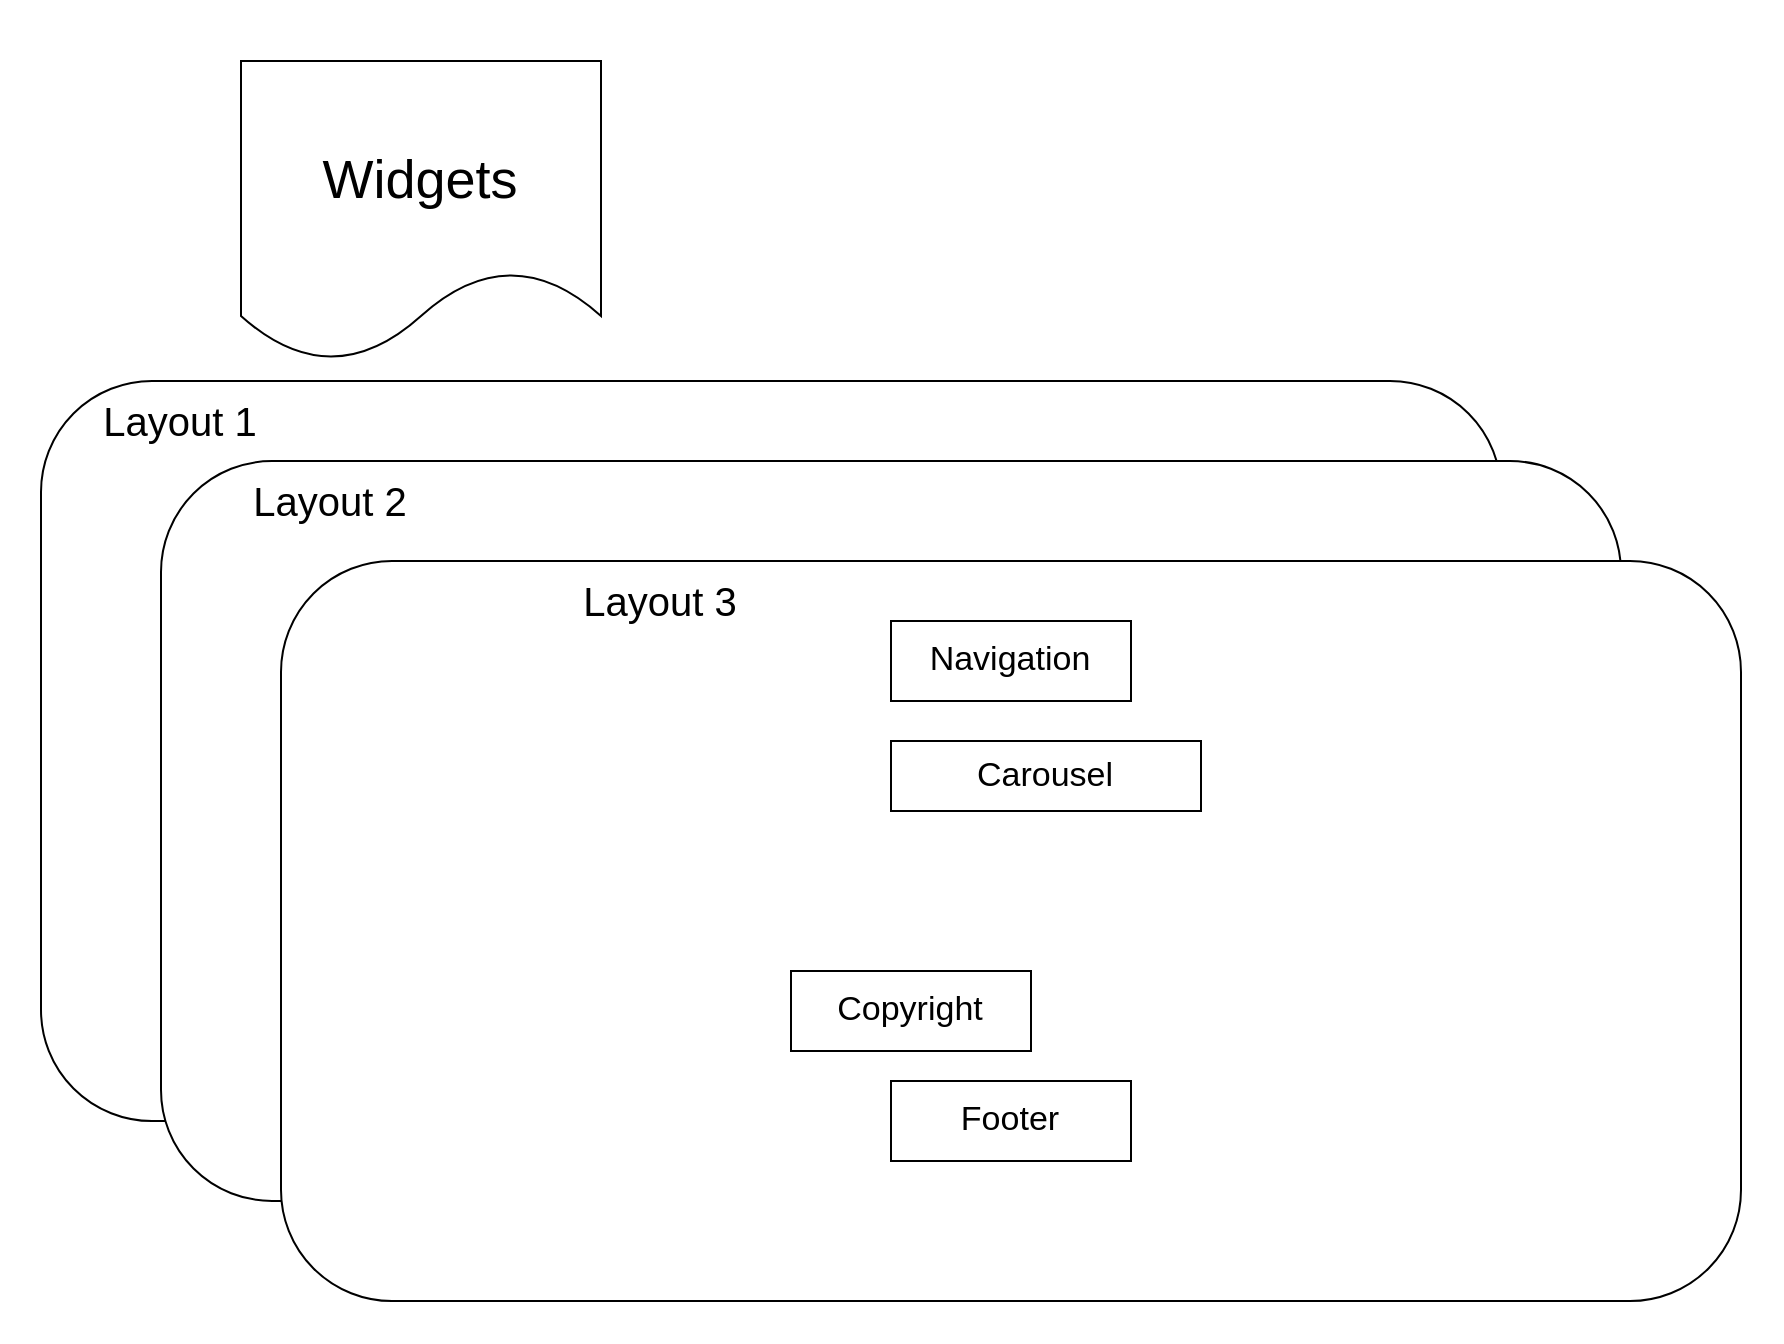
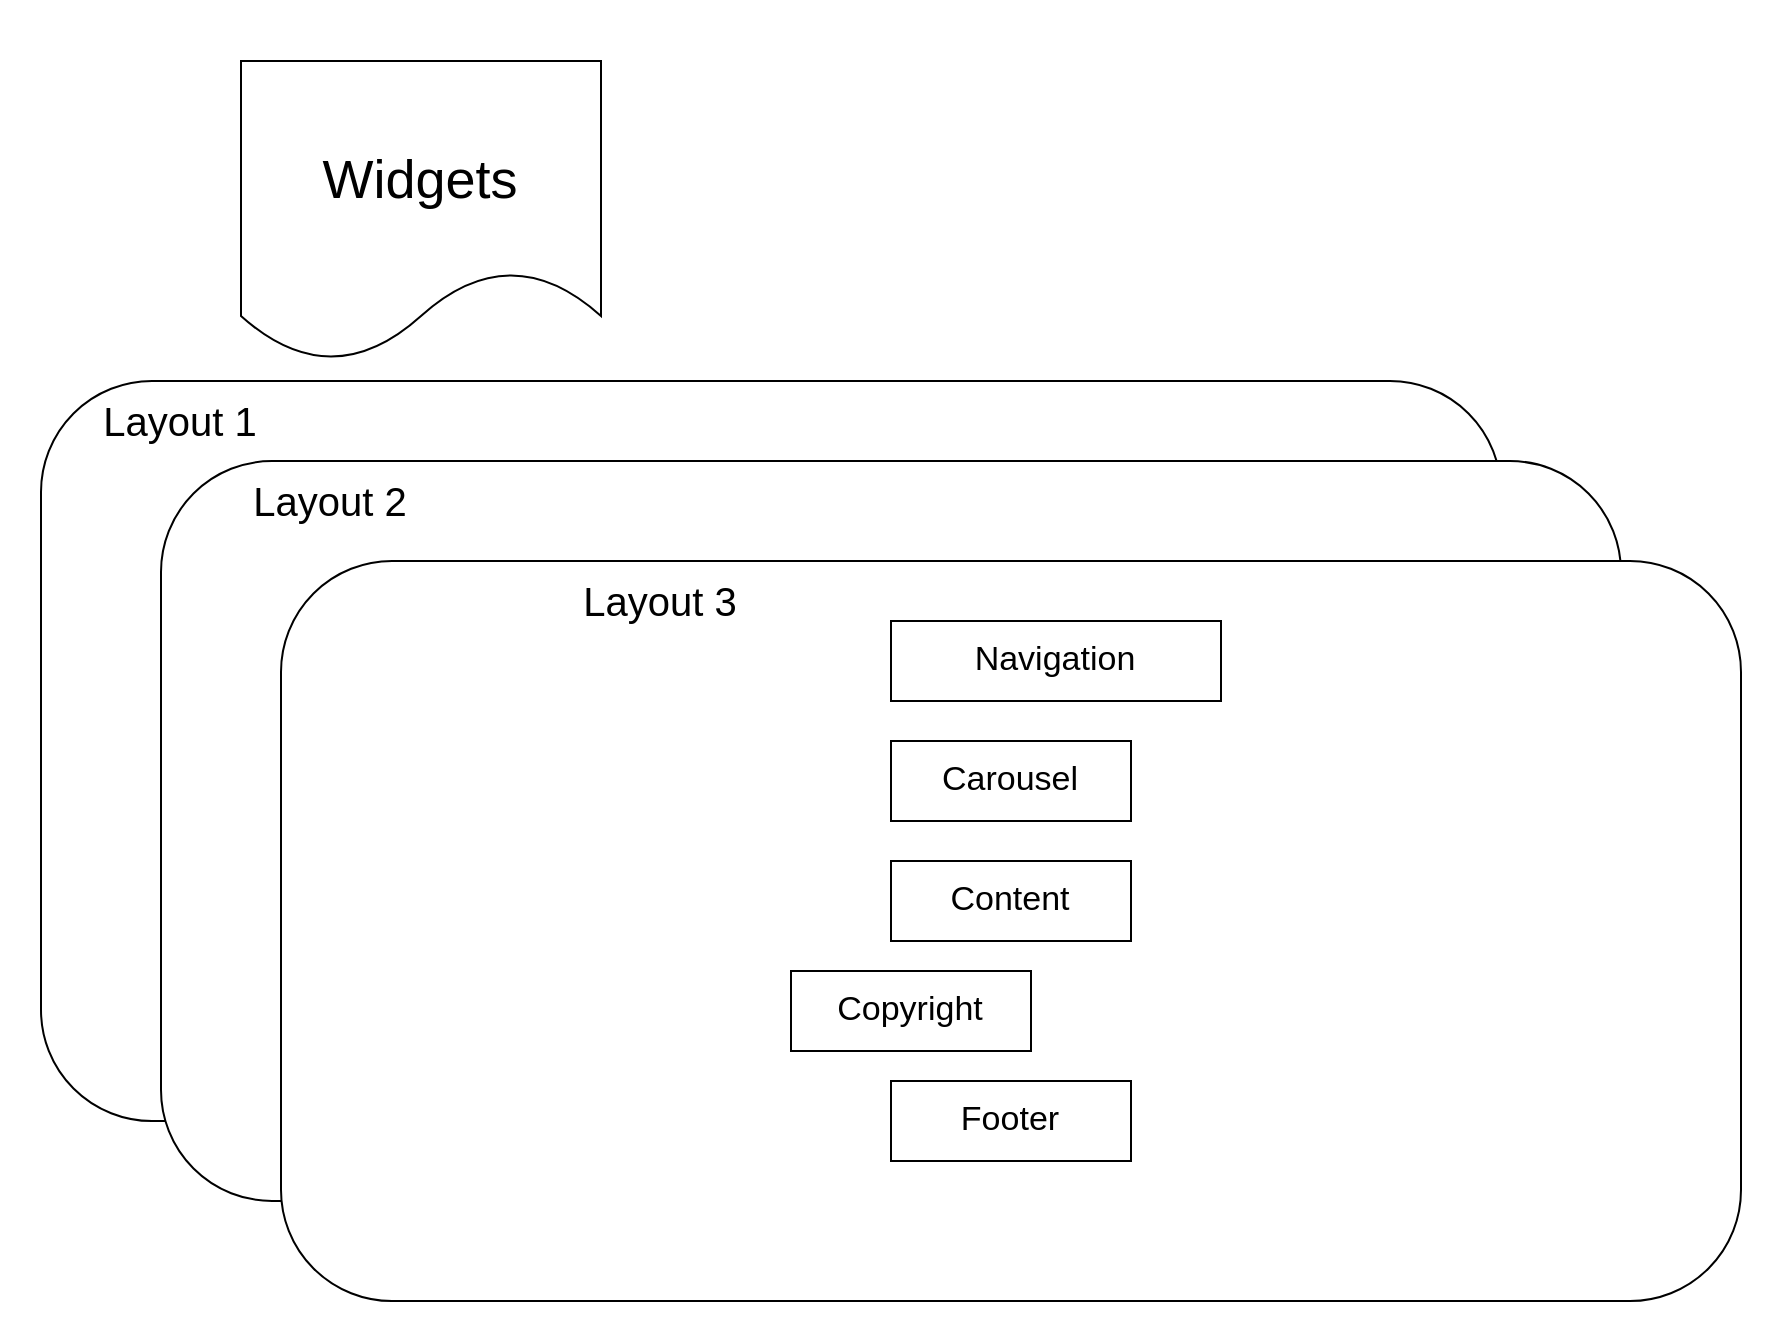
(1011, 661) -> (1056, 661)
(1046, 776) -> (1011, 781)
none -> (1011, 901)
